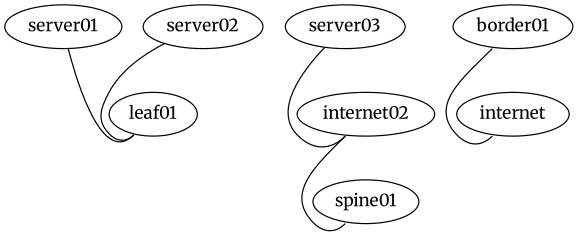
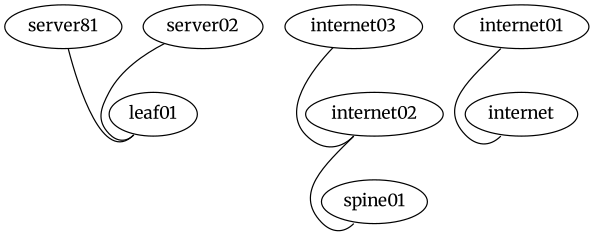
(63, 27) -> (63, 27)
(345, 27) -> (354, 27)
(513, 27) -> (521, 27)
